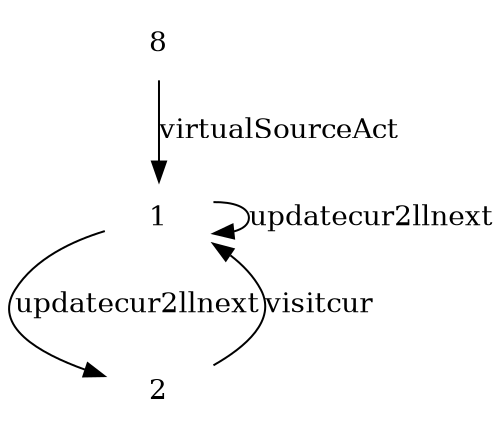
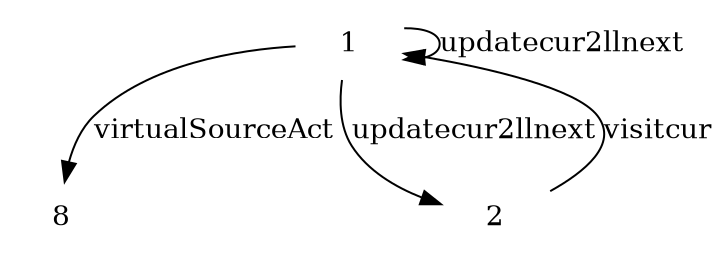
(159, 121) -> (164, 73)
